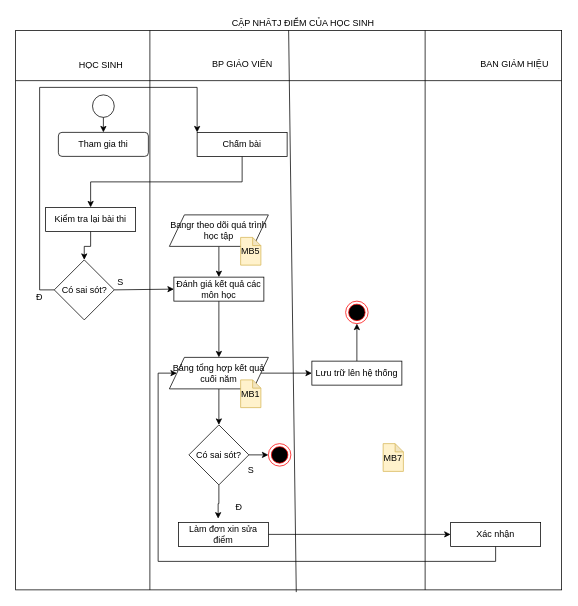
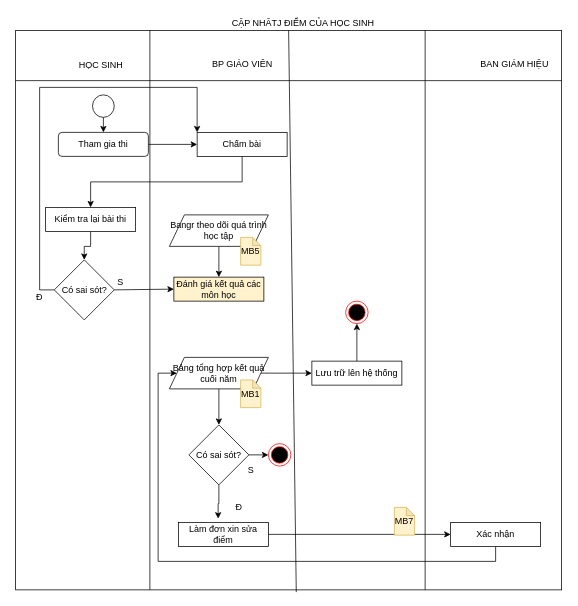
none -> (171, 144)
(219, 289) -> (219, 289)
(219, 351) -> none
(393, 458) -> (404, 521)
